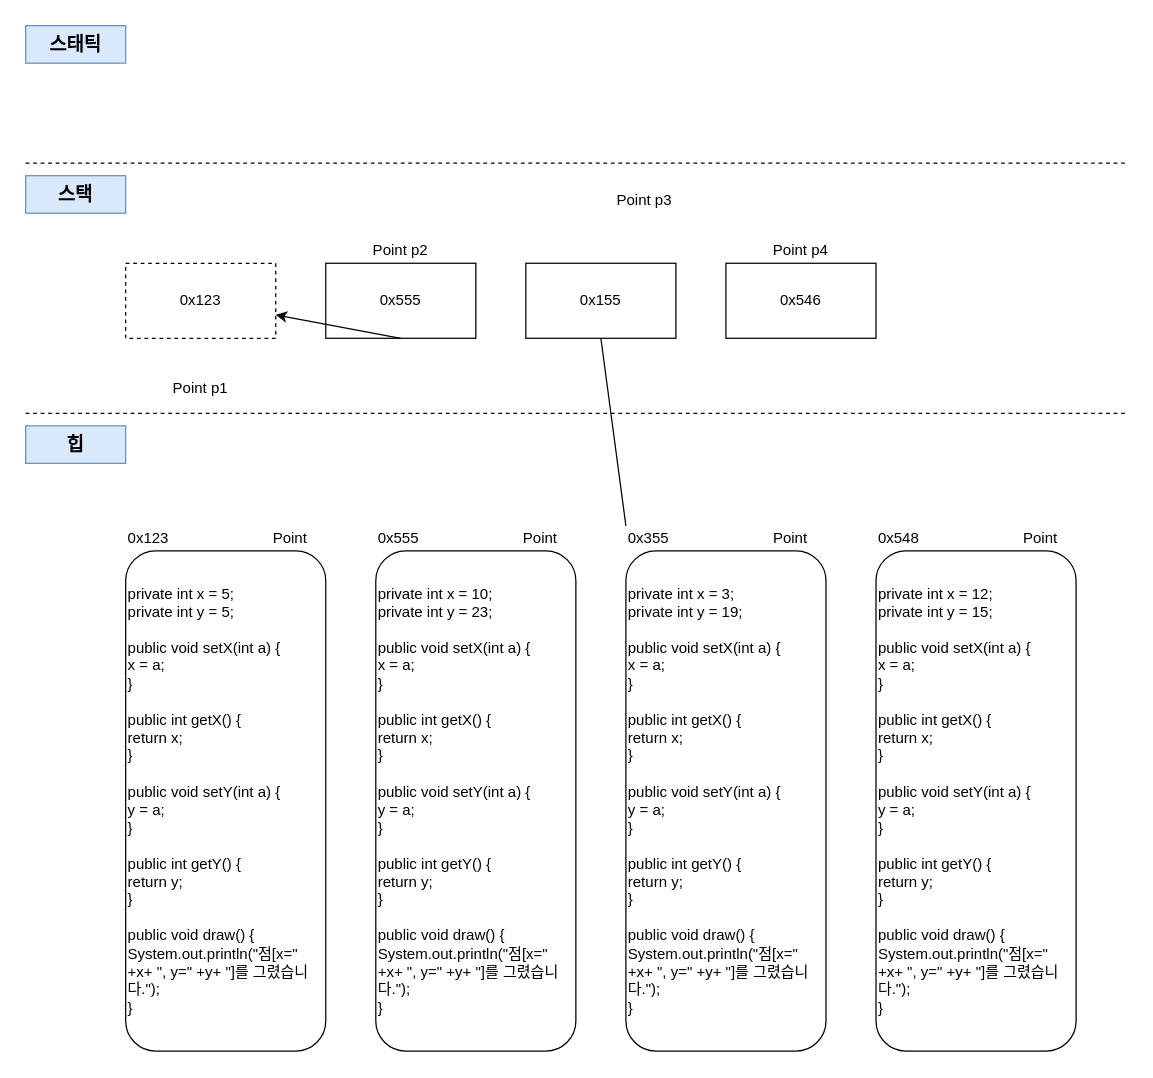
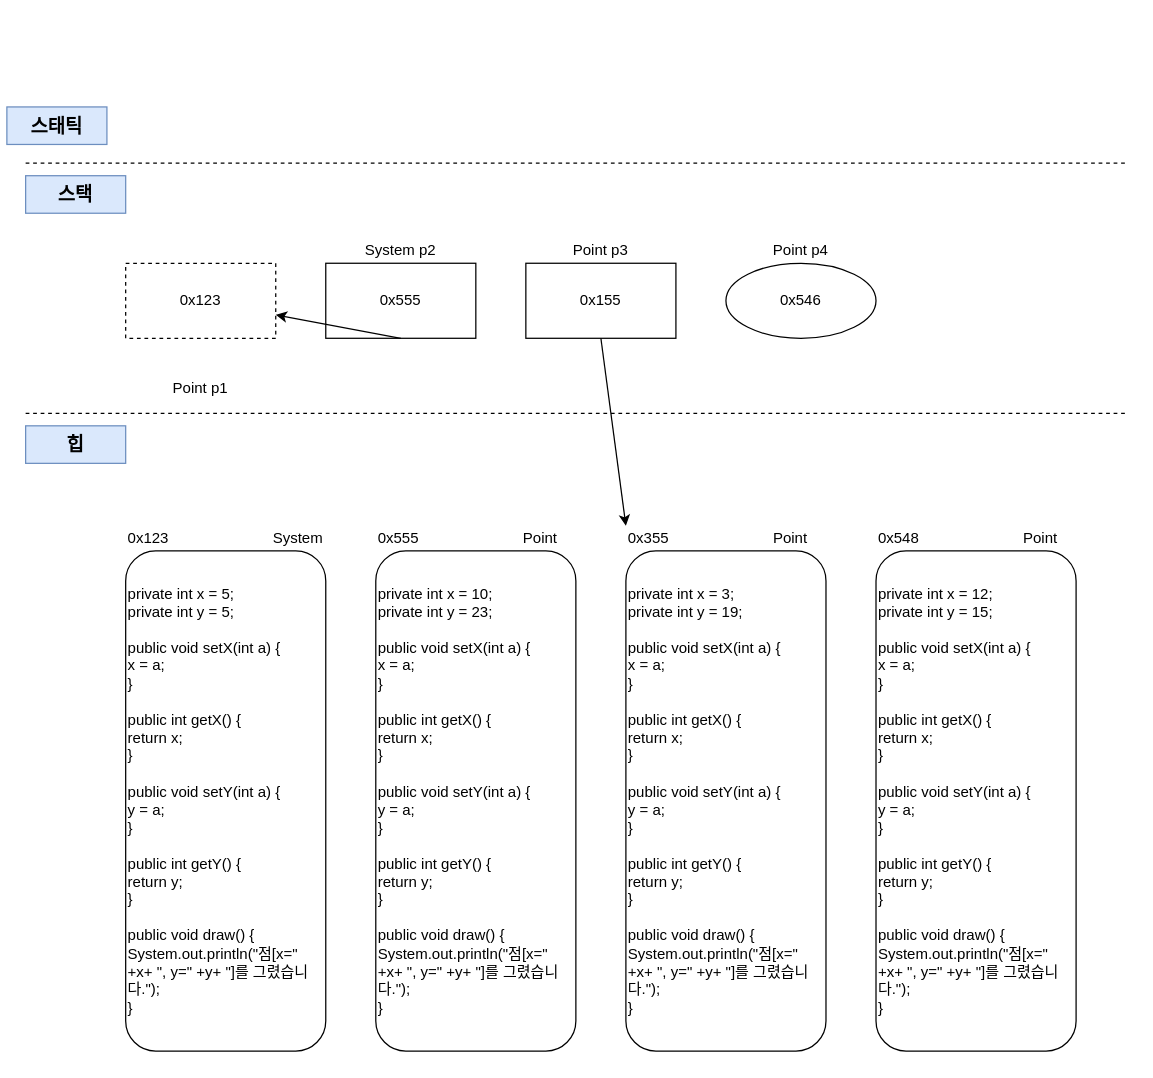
(76, 44) -> (57, 126)
(644, 201) -> (601, 251)
(401, 251) -> (401, 251)
(801, 301) -> (801, 301)
(625, 519) -> (624, 516)
(227, 538) -> (227, 538)
